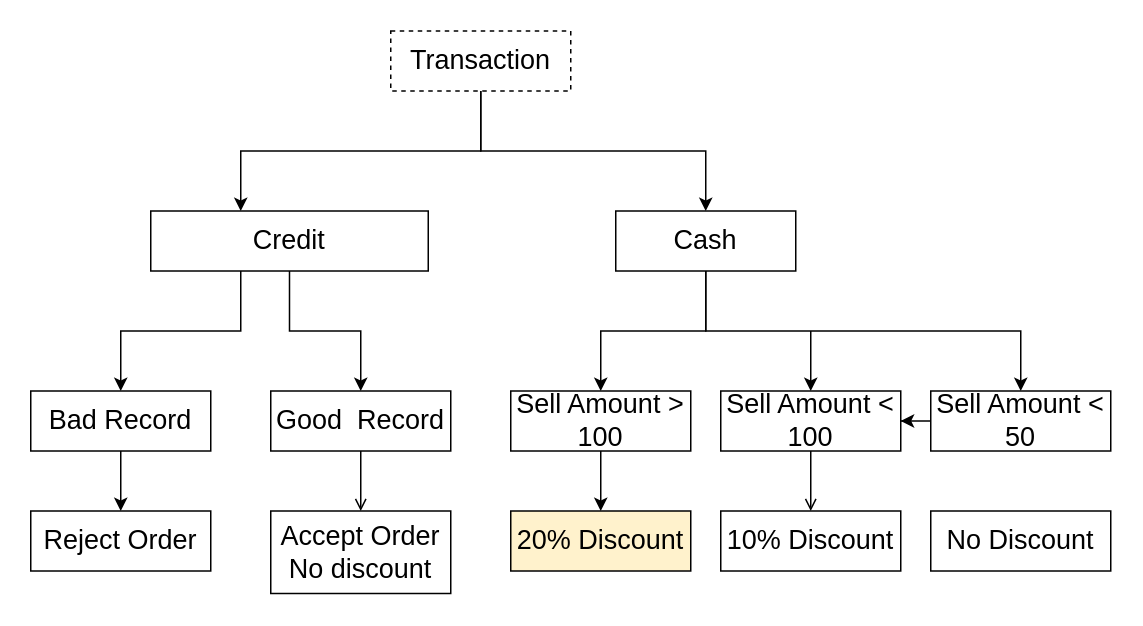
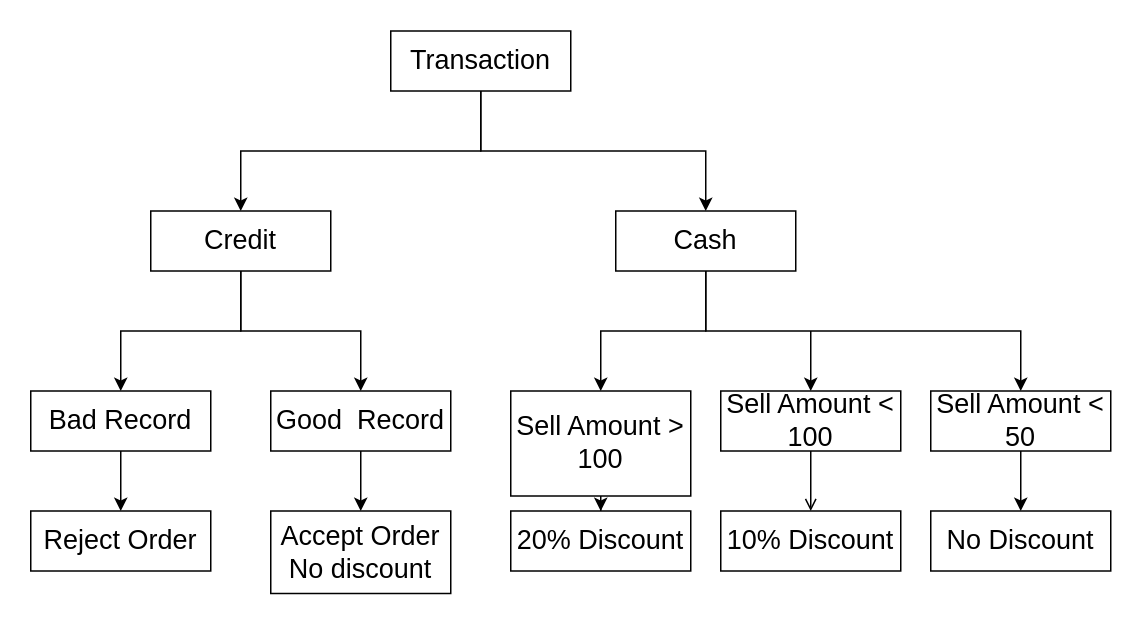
(481, 61) -> (481, 61)
(290, 241) -> (241, 241)
(601, 421) -> (601, 443)
(911, 421) -> (1021, 476)
(361, 501) -> (361, 499)
(601, 541) -> (601, 541)
